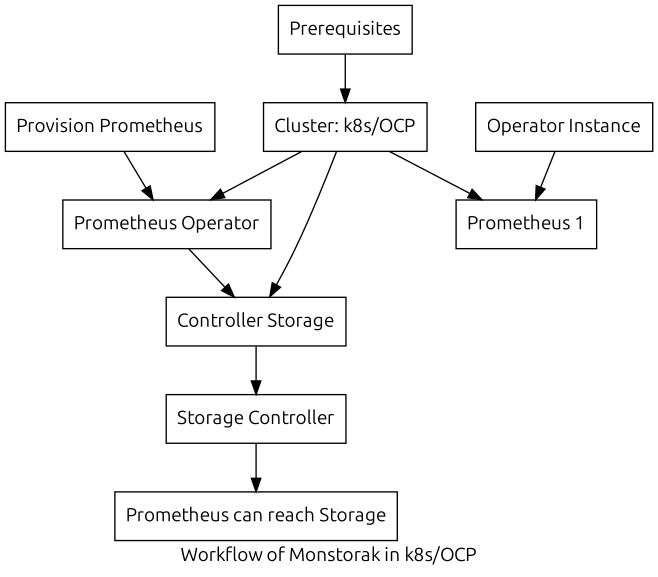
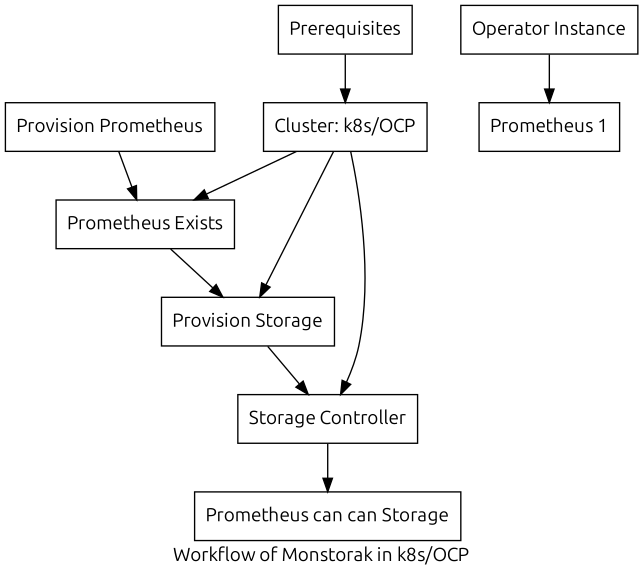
(430, 172) -> (365, 268)
(167, 224) -> (145, 224)
(256, 322) -> (248, 322)
(256, 516) -> (328, 516)
